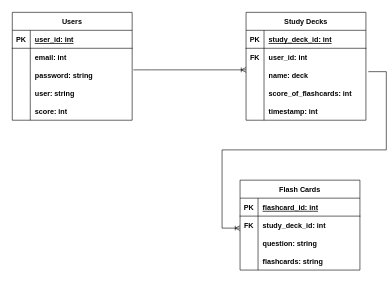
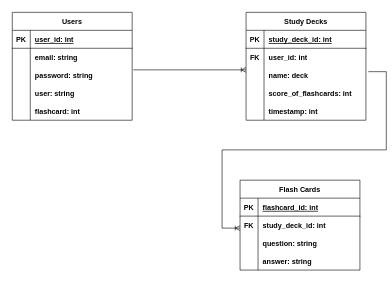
(50, 58) -> (56, 58)
(52, 112) -> (59, 112)
(295, 262) -> (288, 262)
